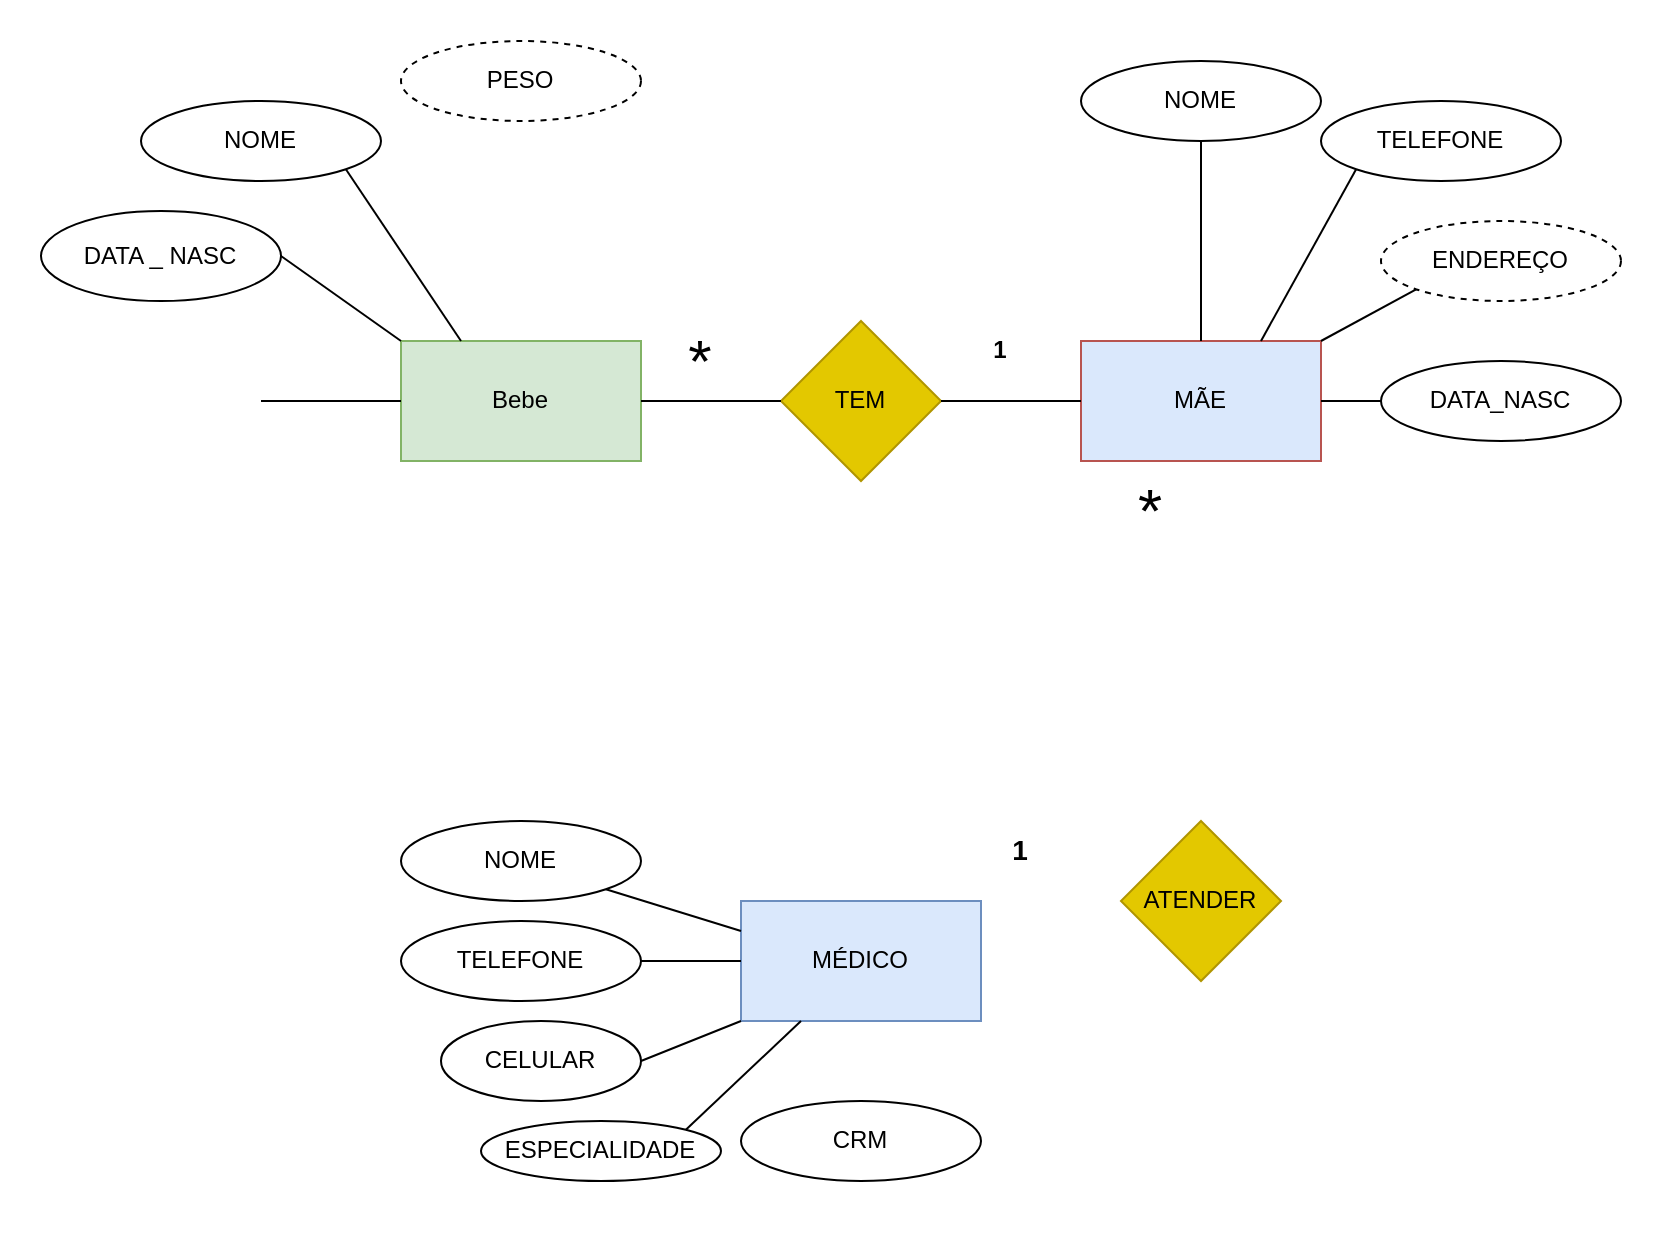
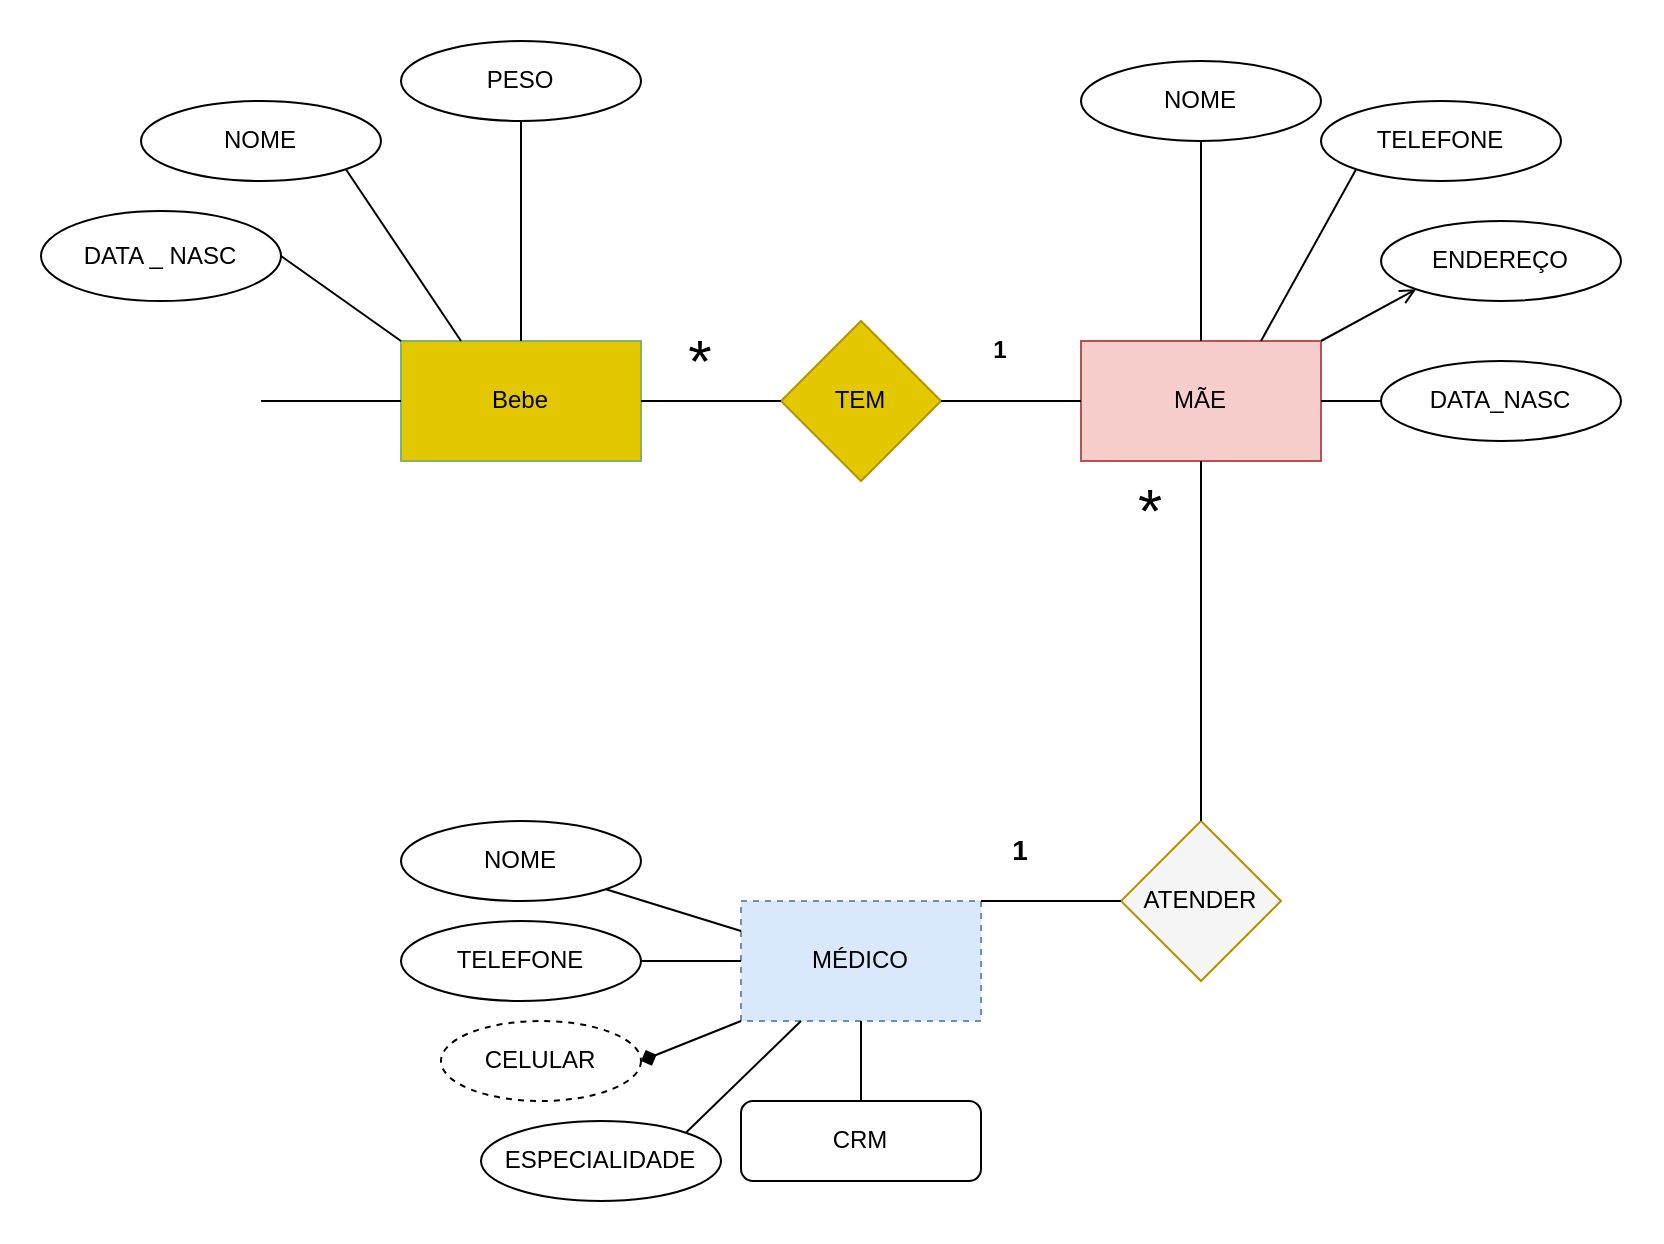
(521, 81) -> (521, 81)
none -> (521, 231)
(1501, 261) -> (1501, 261)
(1410, 293) -> (1409, 293)
(521, 401) -> (521, 401)
(1201, 401) -> (1201, 401)
none -> (1201, 641)
none -> (1051, 901)
(1201, 901) -> (1201, 901)
(861, 961) -> (861, 961)
(649, 1058) -> (656, 1055)
(541, 1061) -> (541, 1061)
none -> (861, 1061)
(861, 1141) -> (861, 1141)
(601, 1151) -> (601, 1161)
